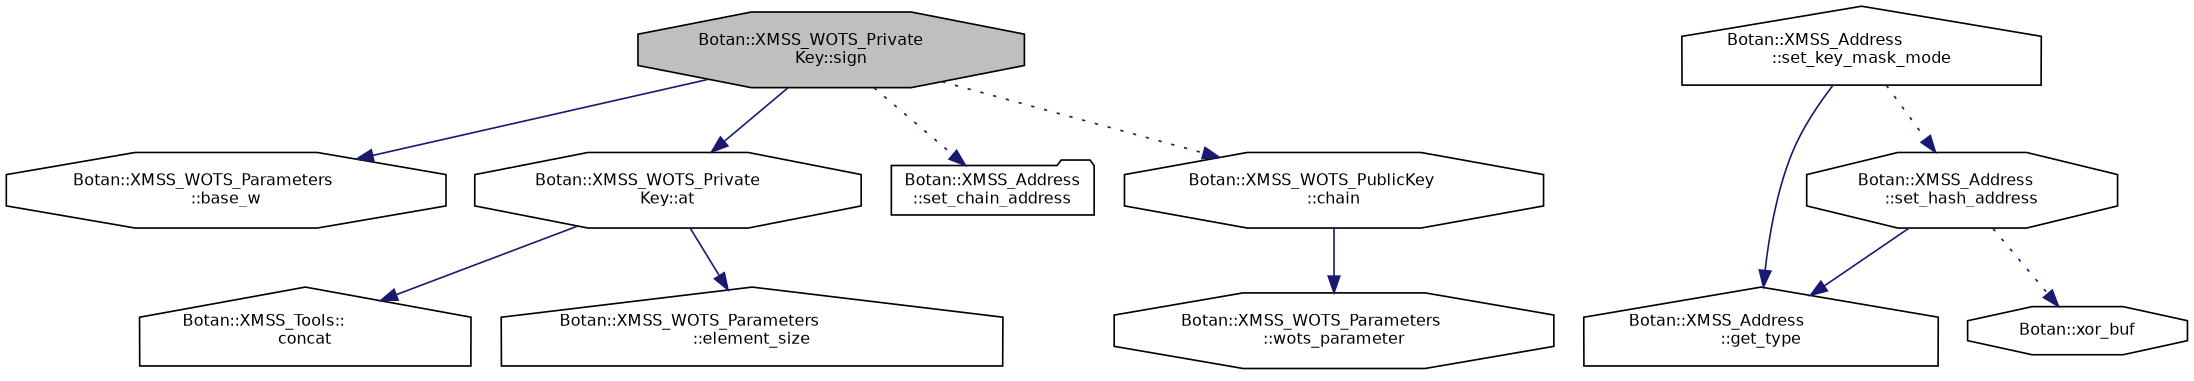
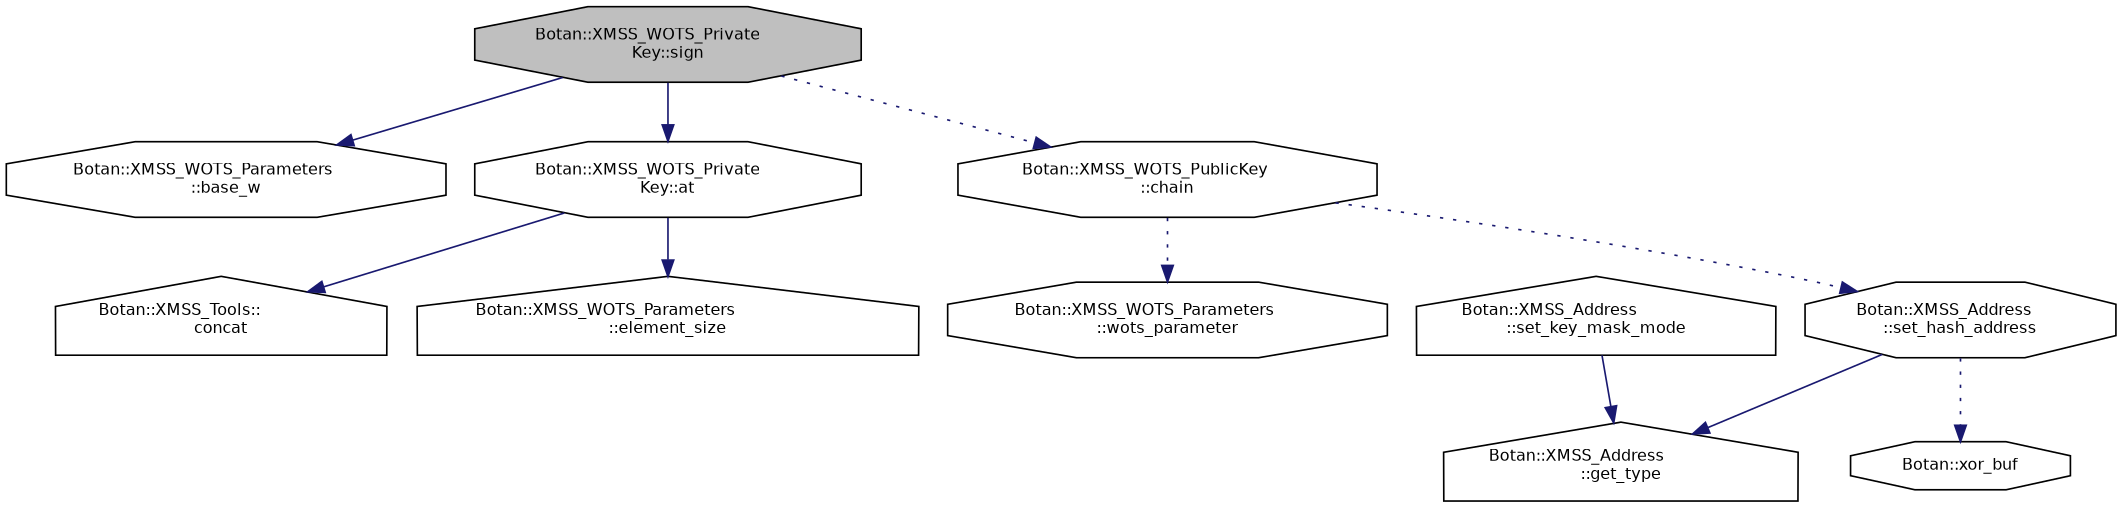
(1906, 112) -> (1589, 241)
(993, 190) -> none
(1334, 252) -> (1167, 242)
